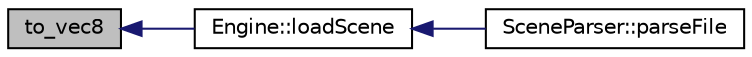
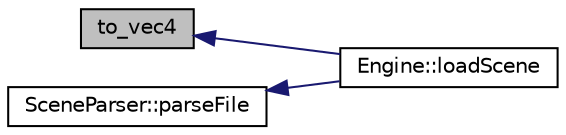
(65, 29) -> (137, 29)
(459, 29) -> (314, 85)
